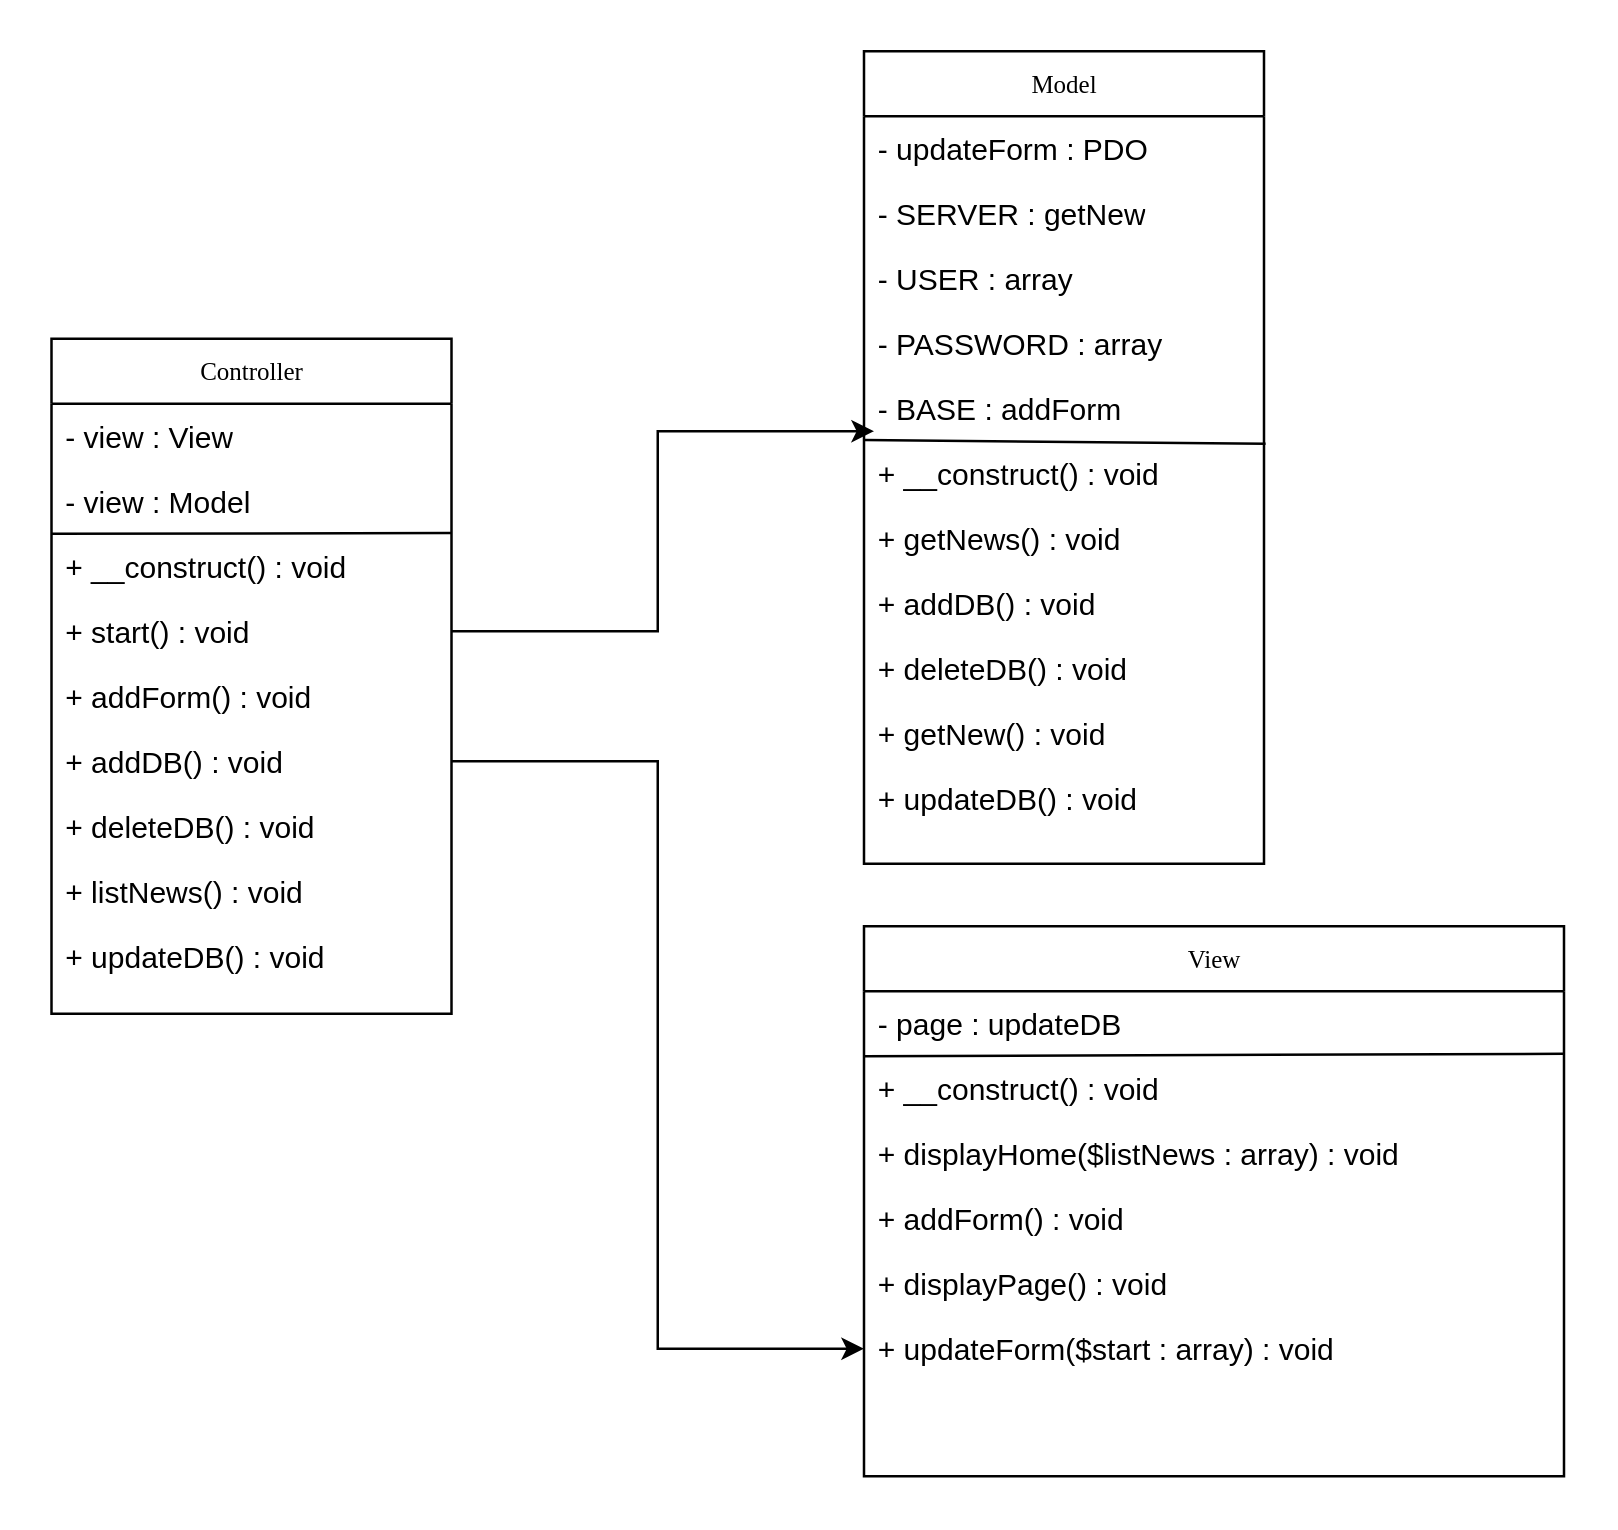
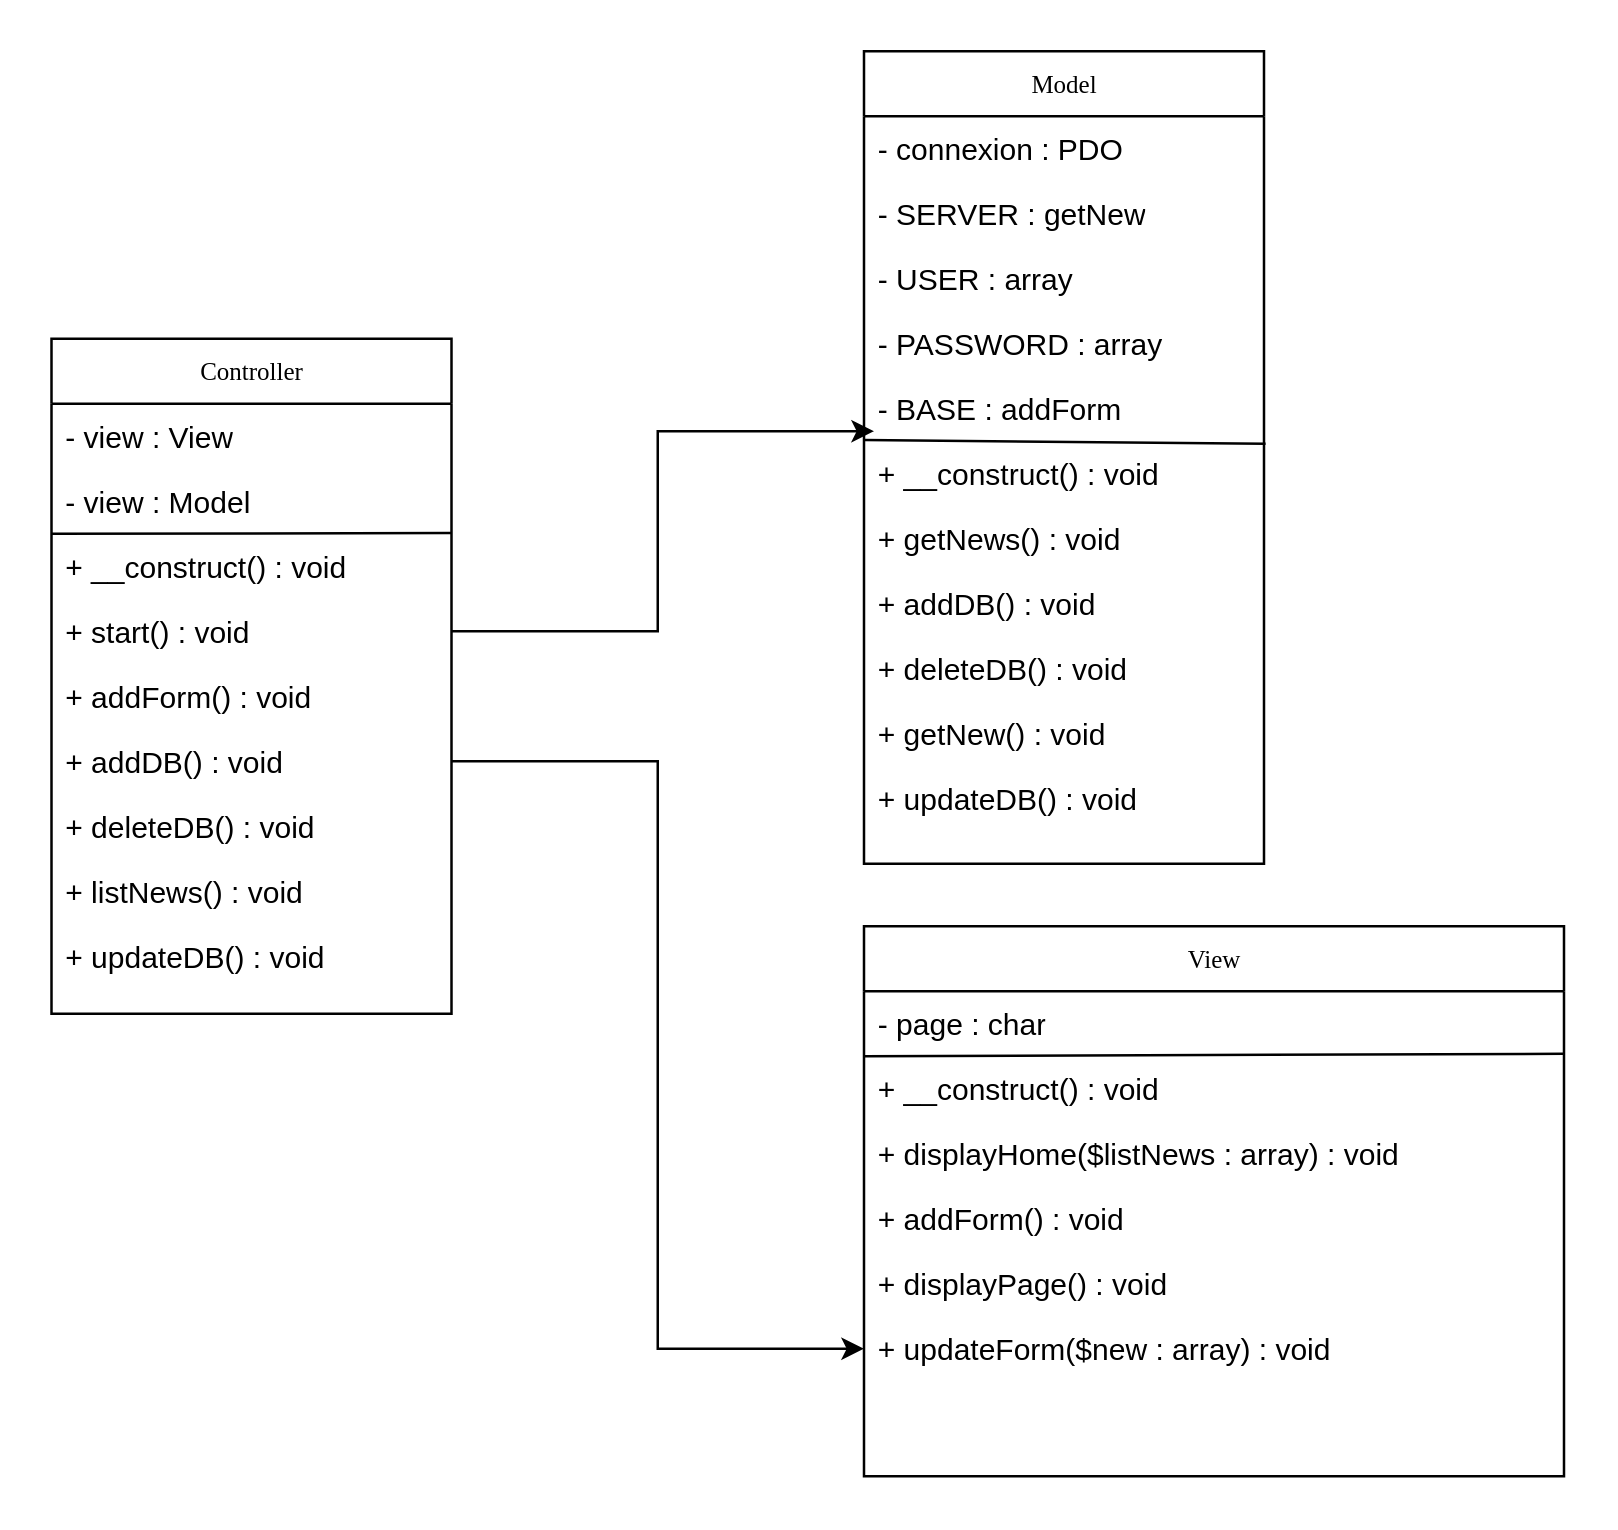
(1014, 152) -> (1002, 152)
(1006, 1027) -> (972, 1027)
(1142, 1352) -> (1125, 1352)
